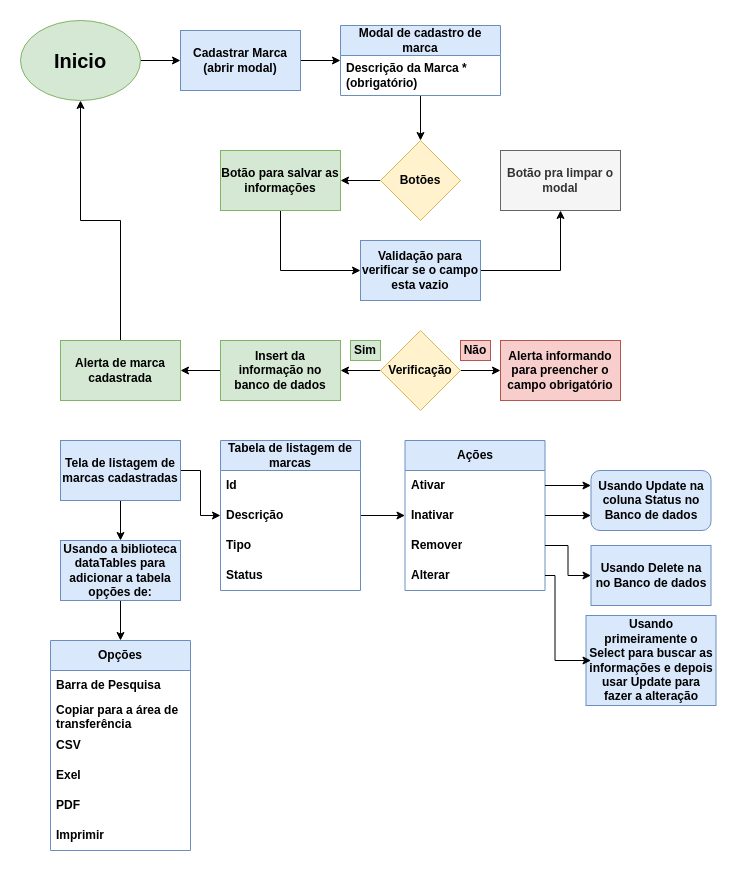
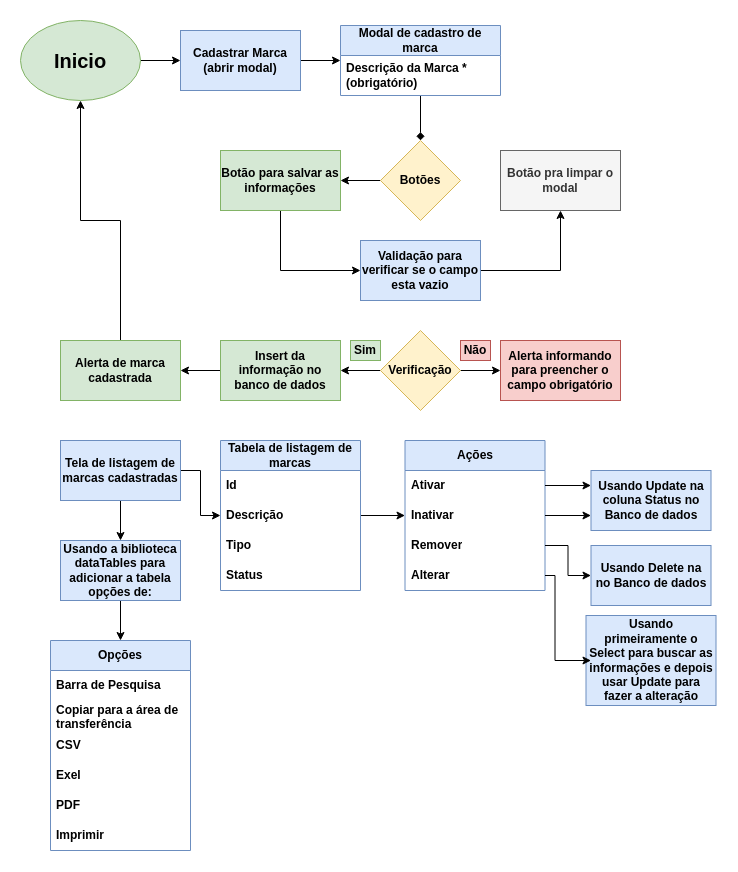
(421, 132) -> (421, 132)
(651, 501) -> (651, 501)
